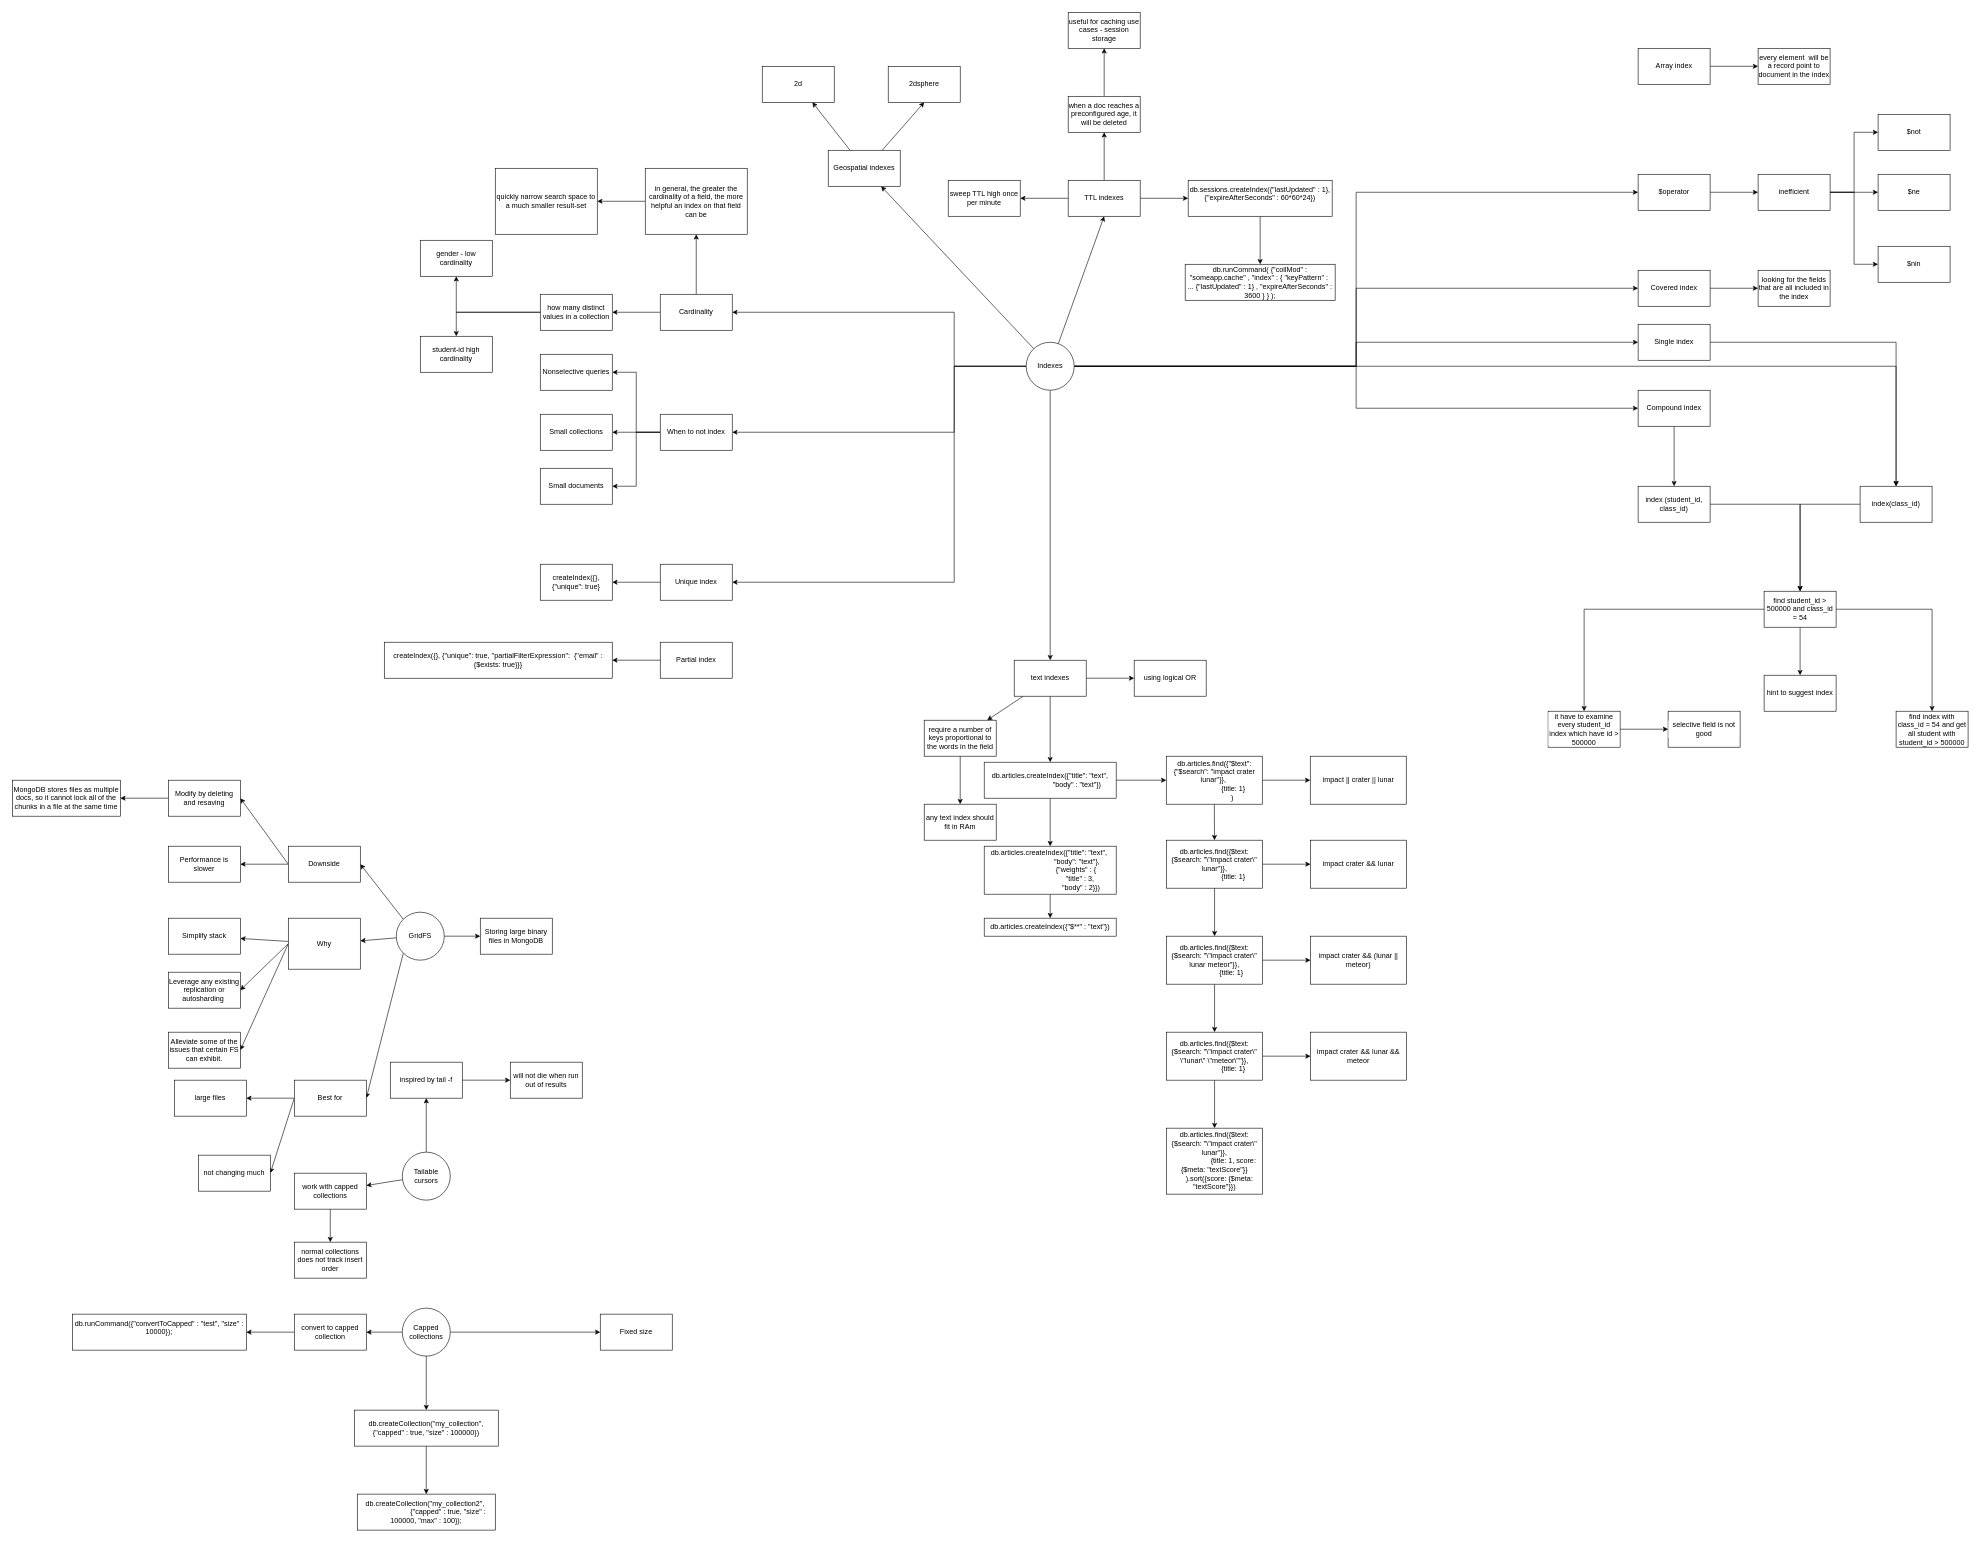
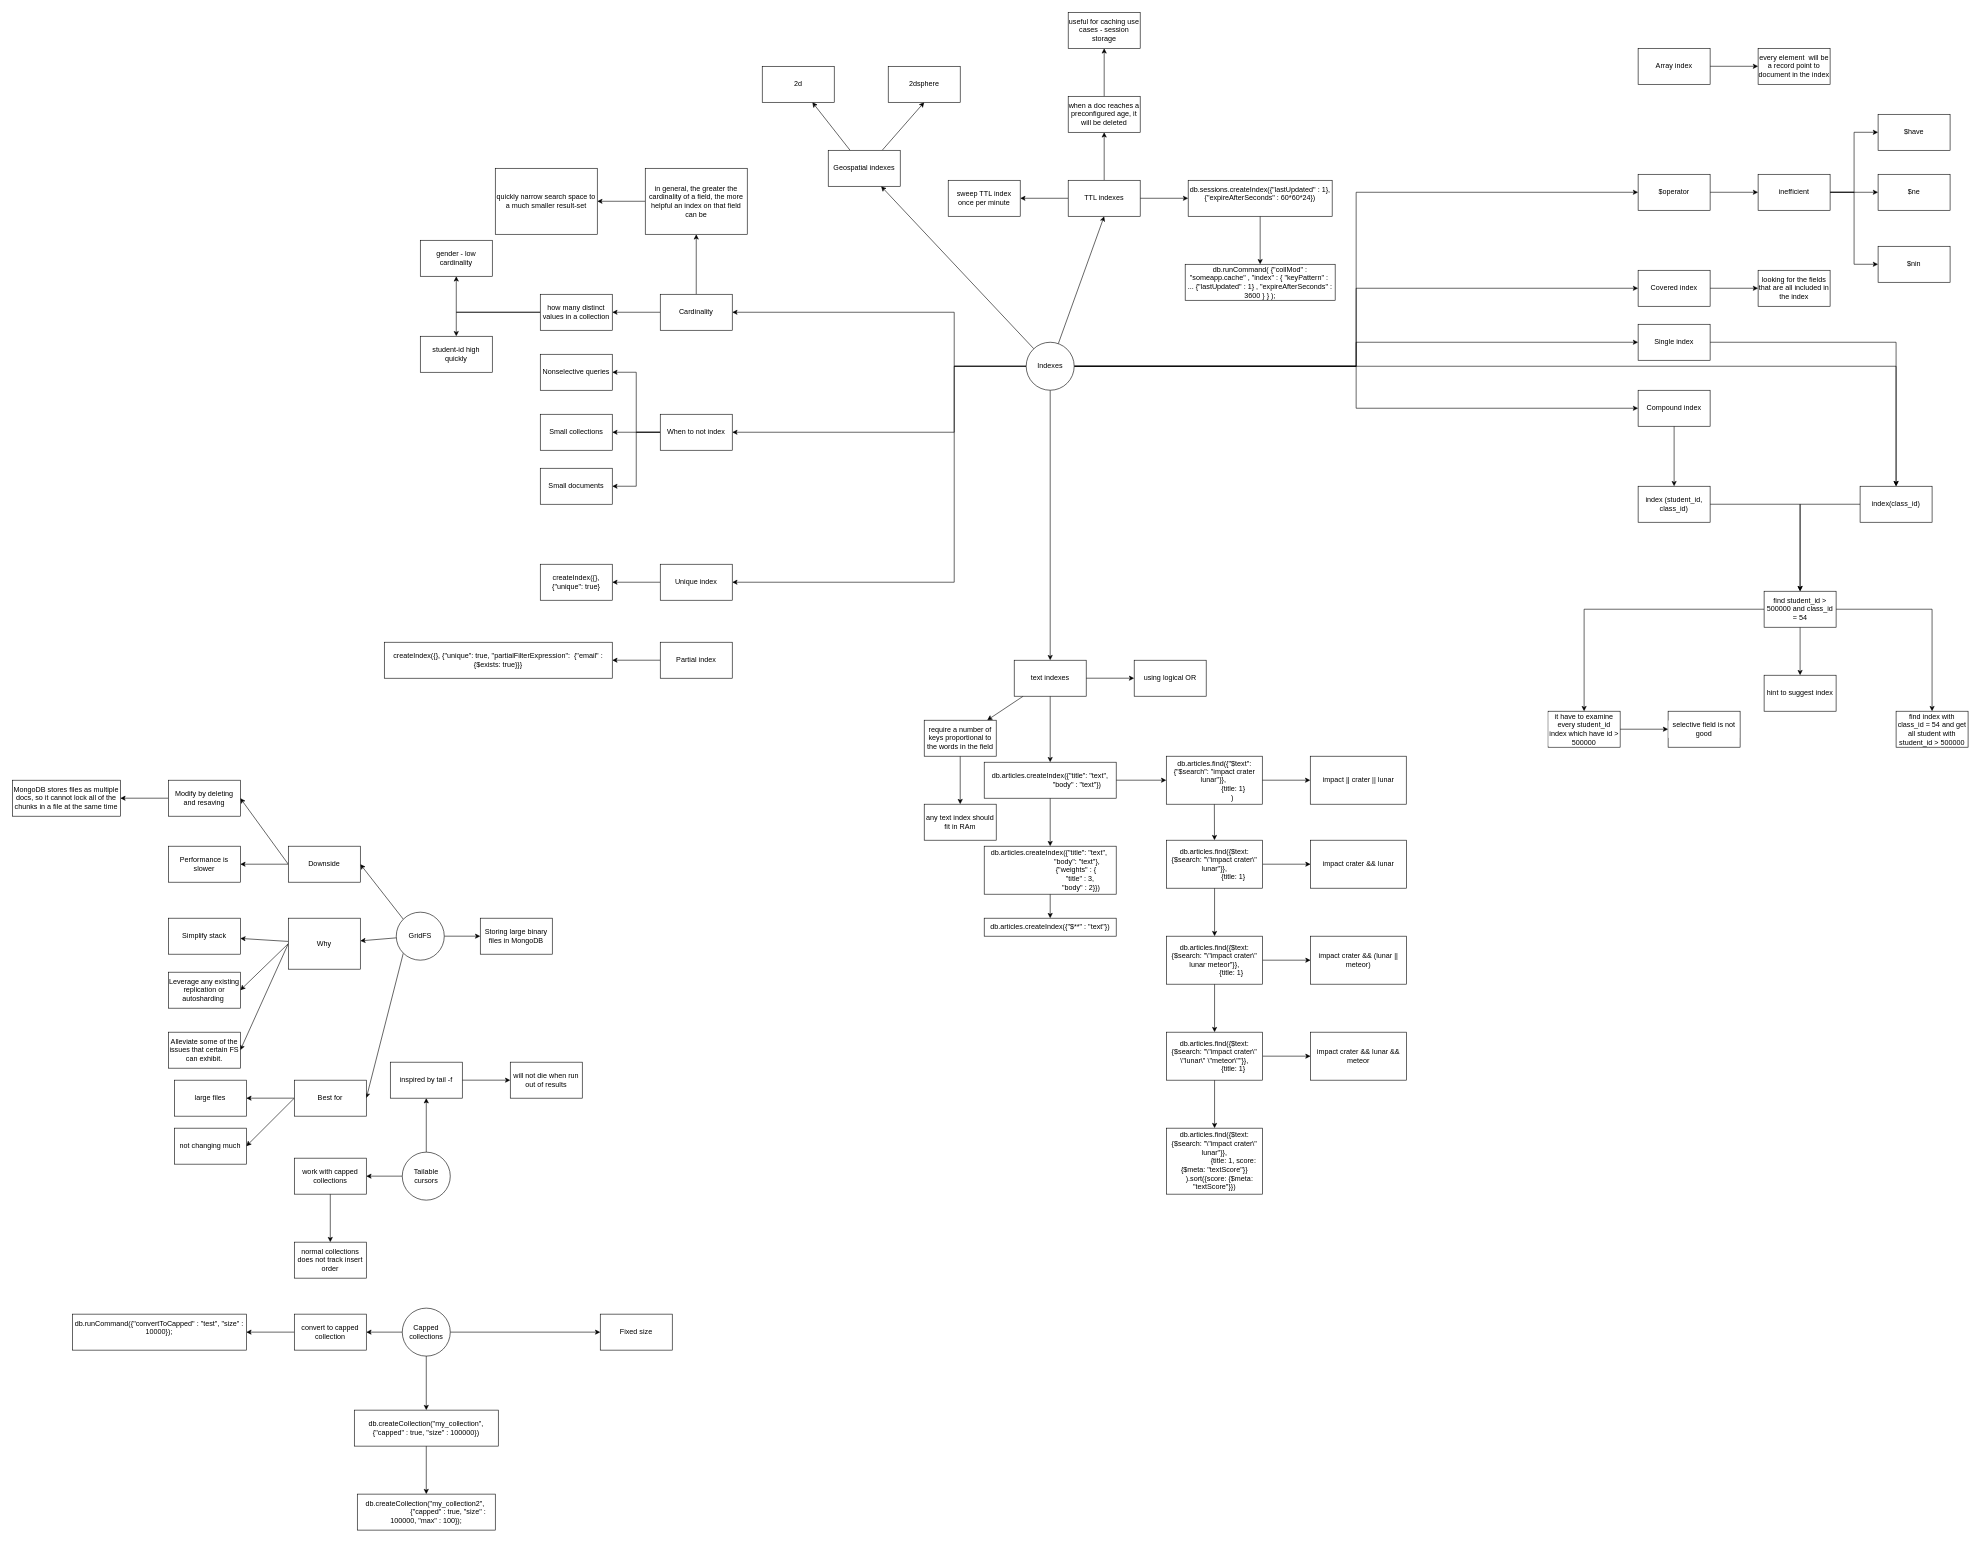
(1914, 132) -> (1914, 132)
(984, 198) -> (984, 198)
(456, 354) -> (456, 354)
(234, 1173) -> (210, 1146)
(330, 1191) -> (330, 1176)
